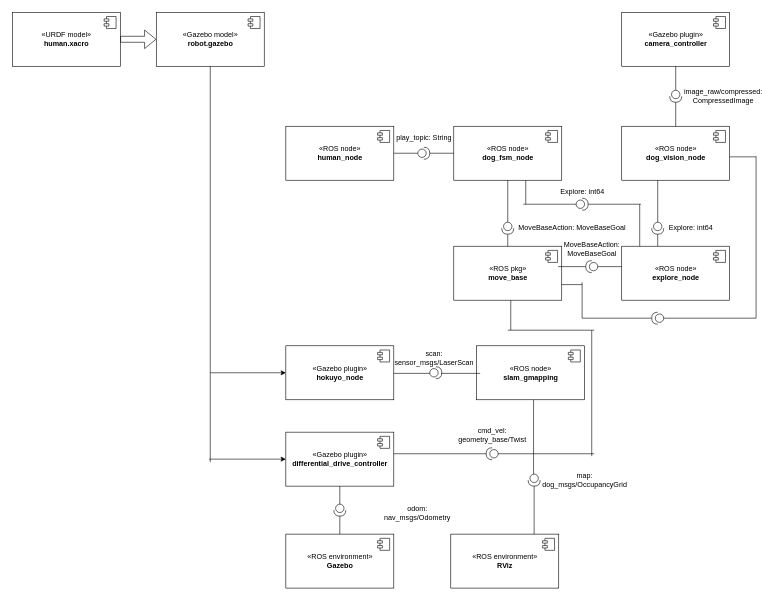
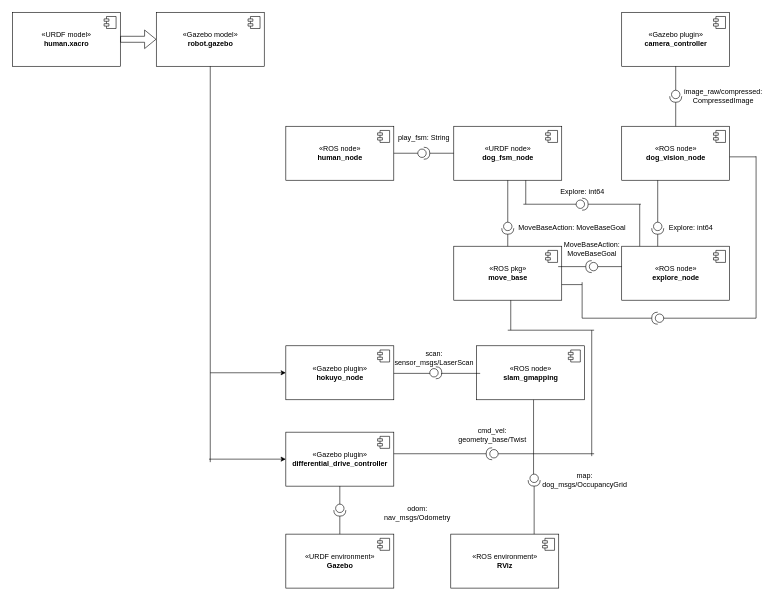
(424, 138) -> (424, 138)
(508, 153) -> (508, 153)
(340, 561) -> (340, 561)
